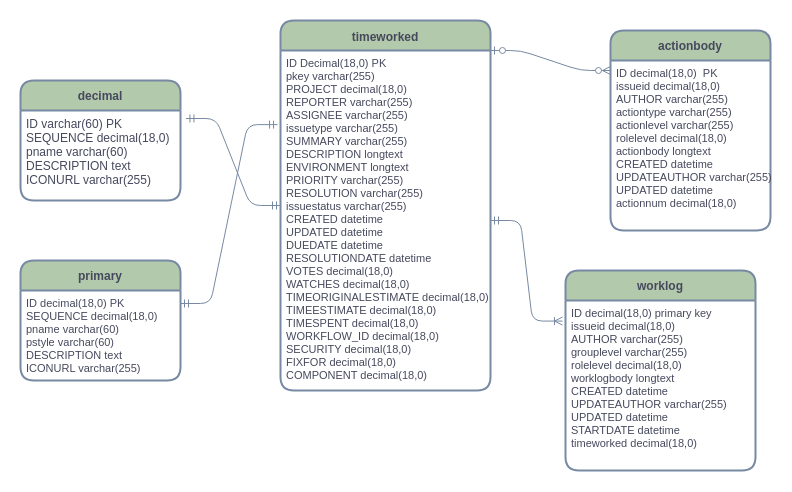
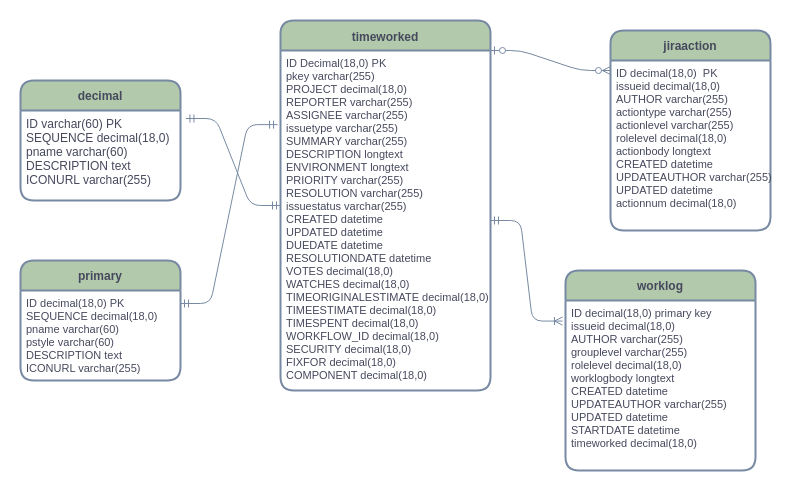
(690, 46) -> (690, 46)
